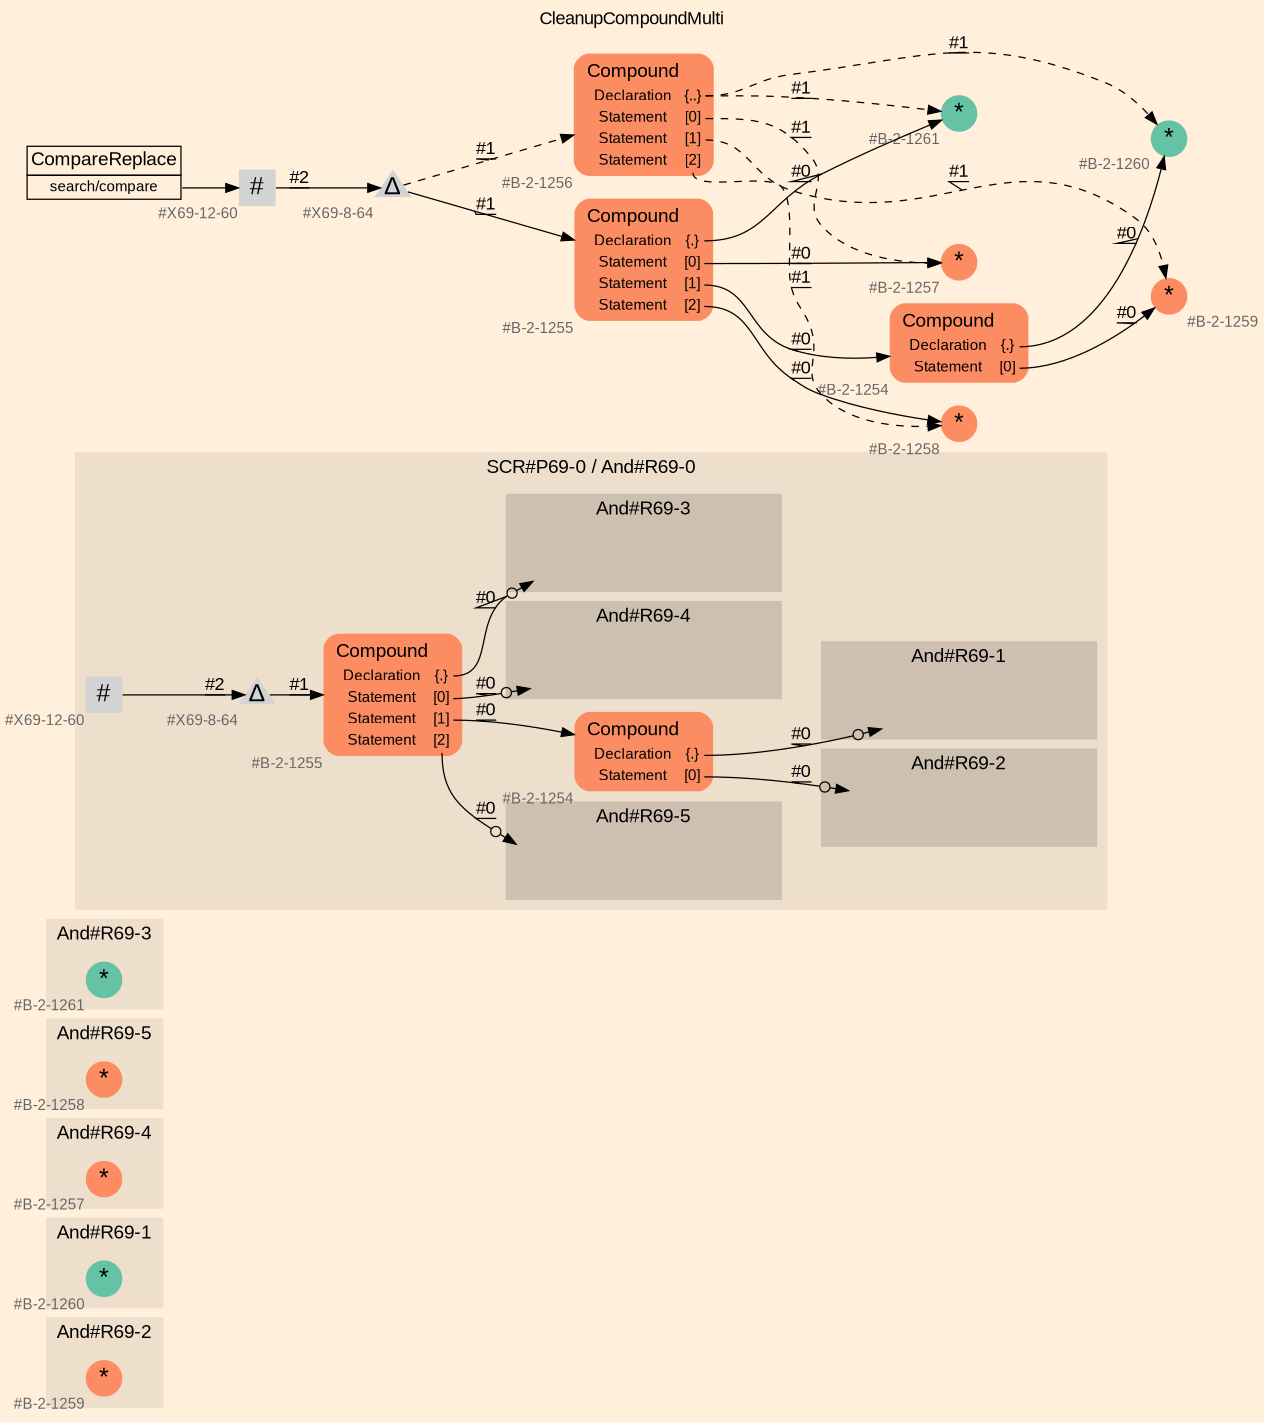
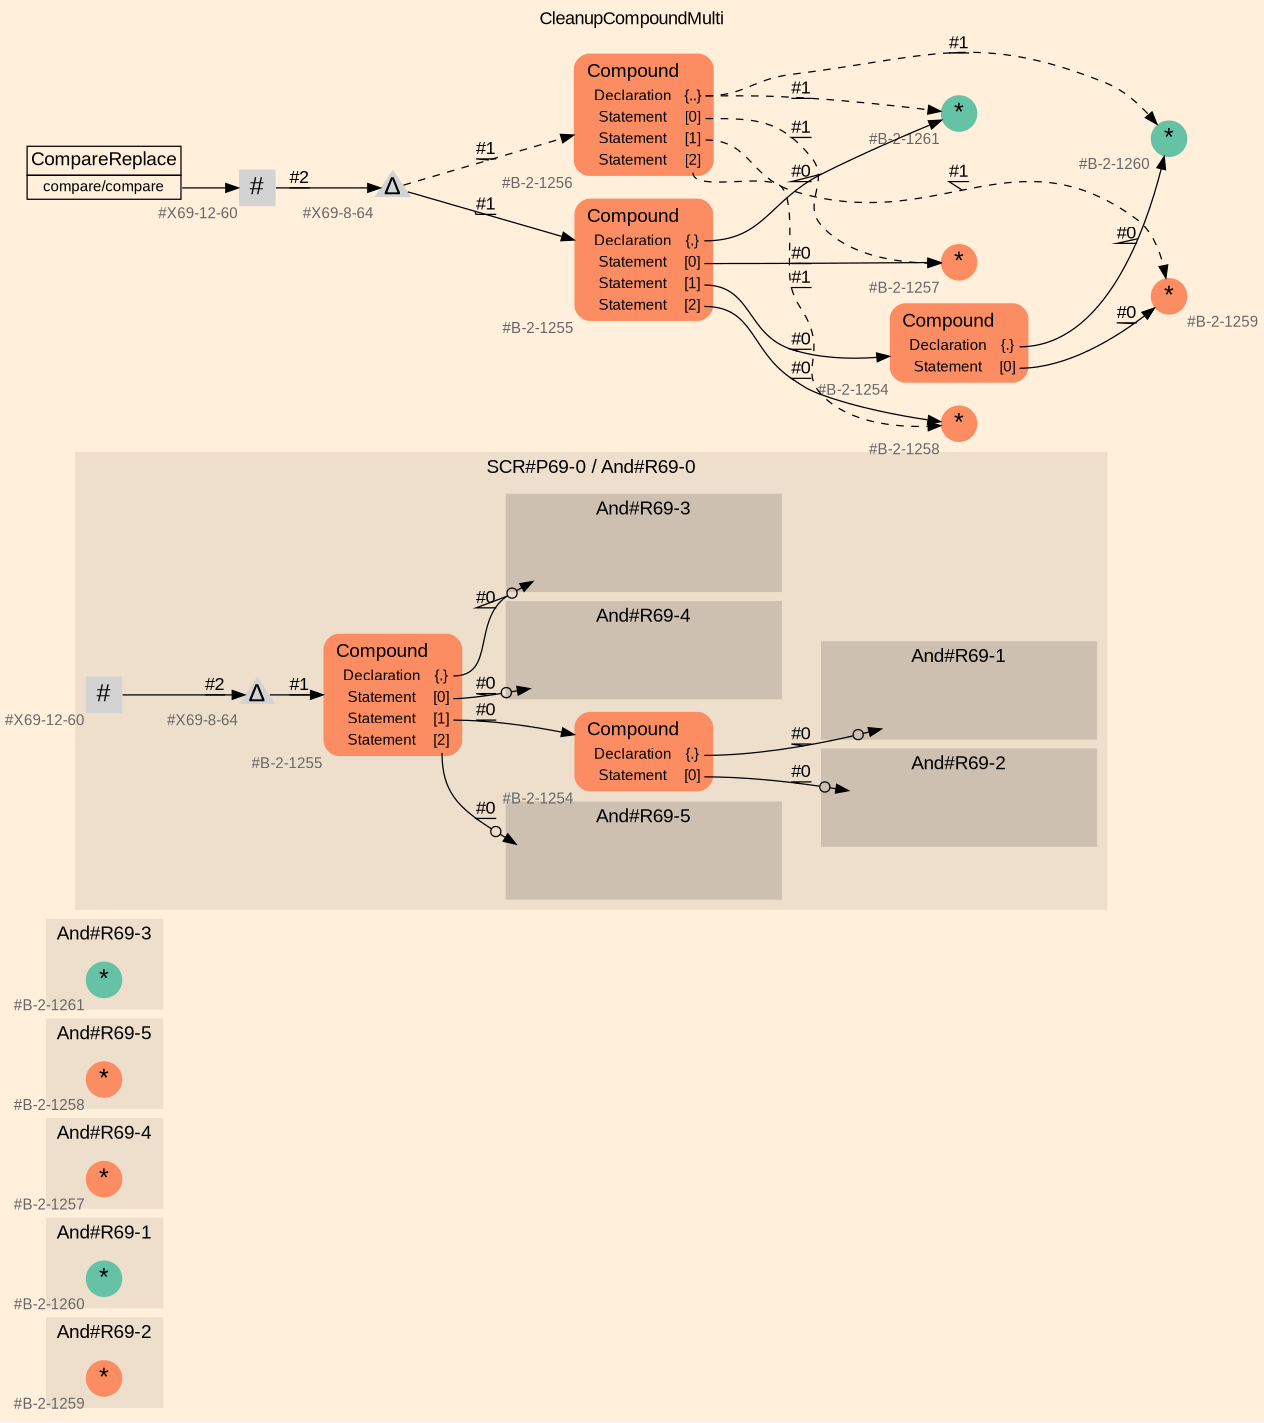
(104, 187) -> (104, 187)
